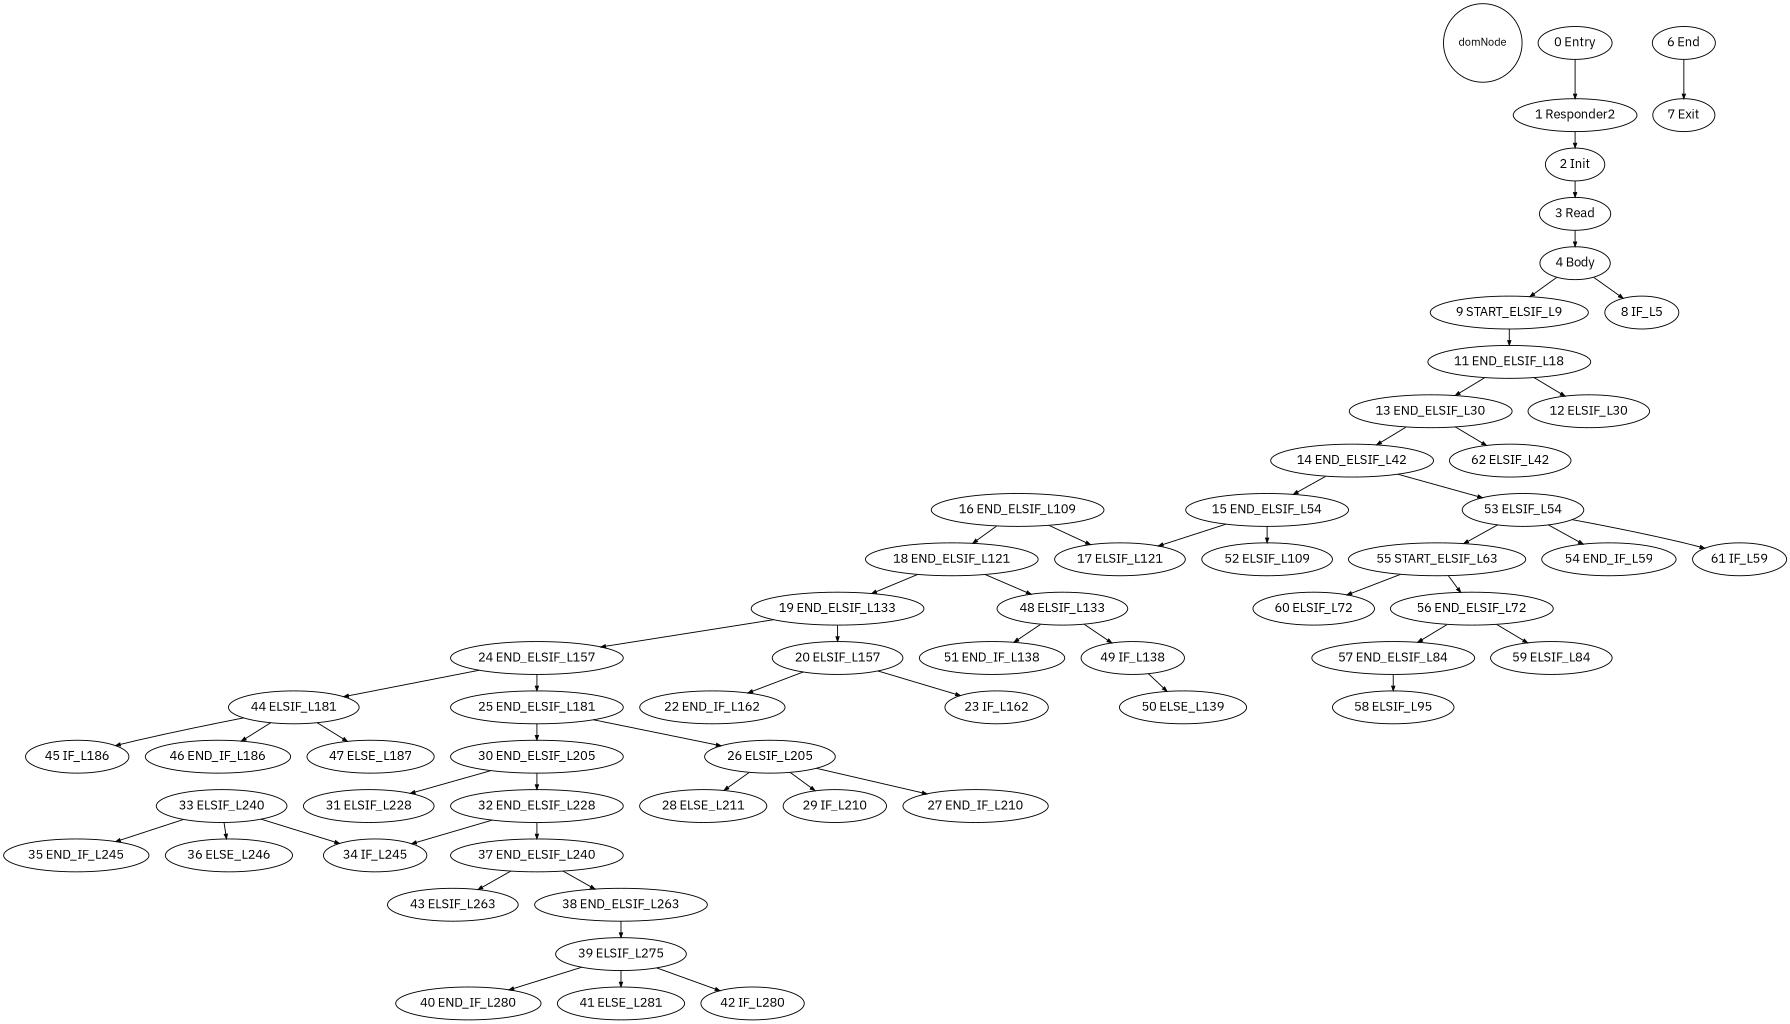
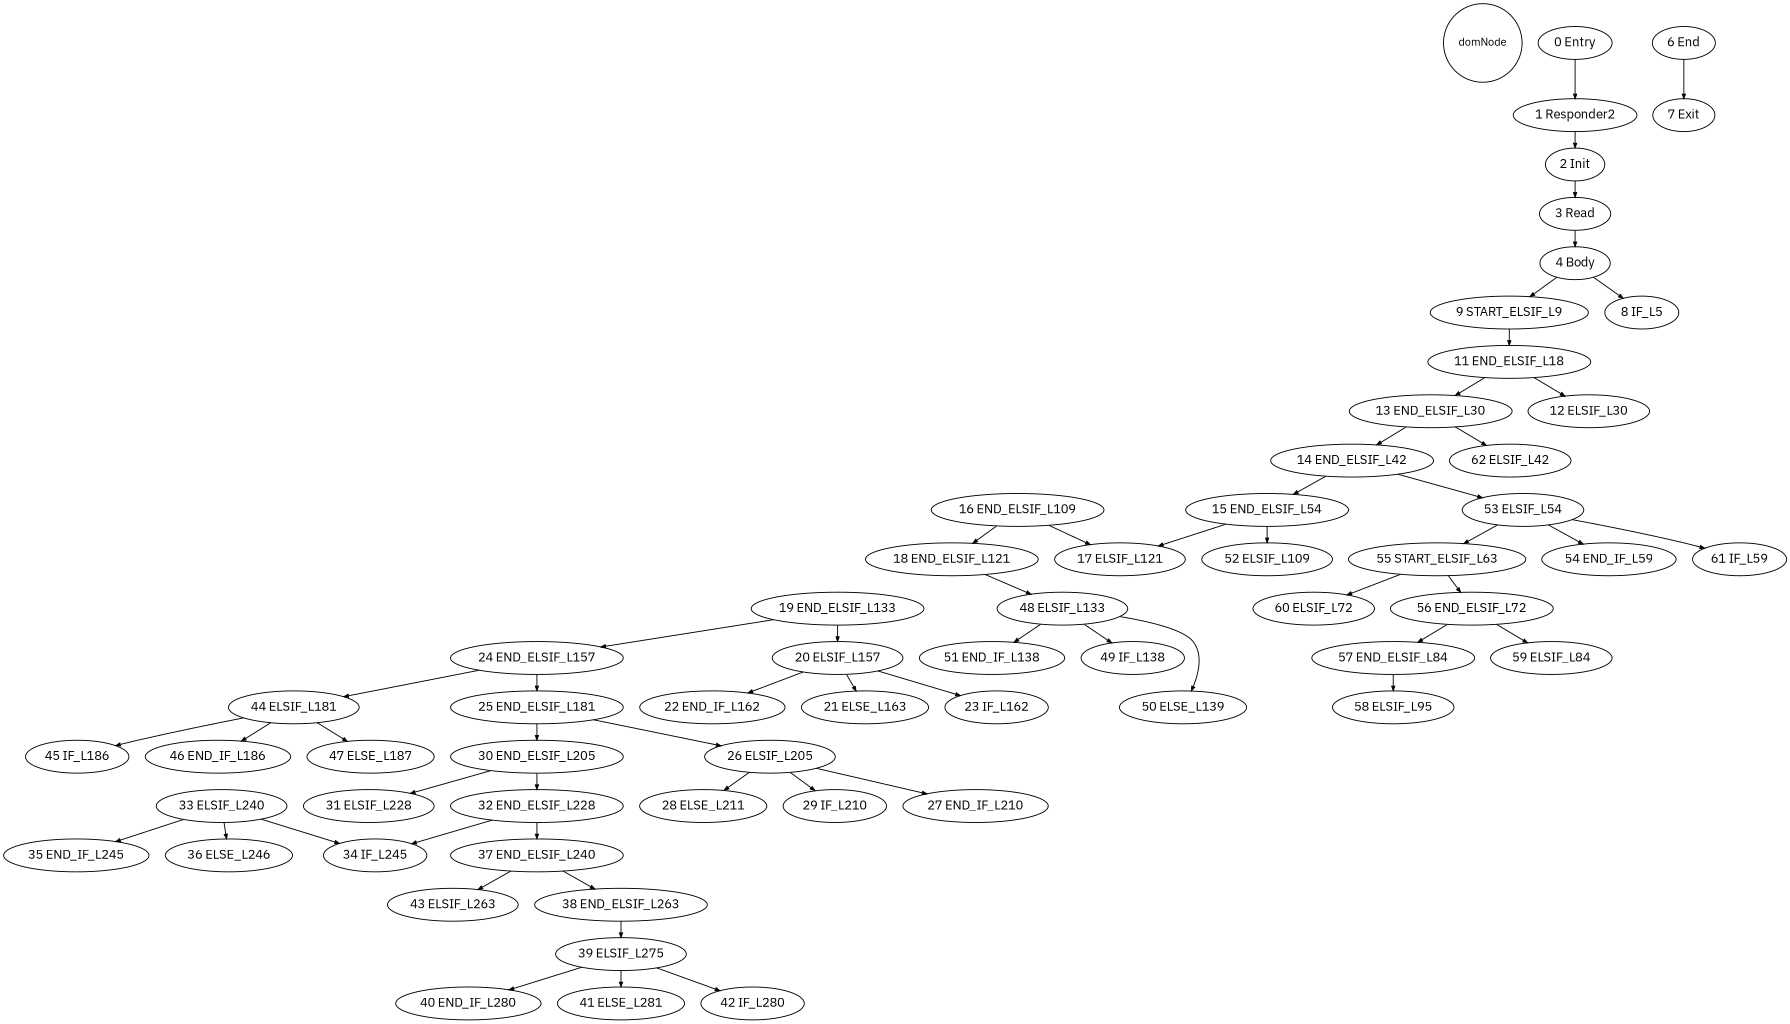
(897, 583) -> none
(1156, 681) -> (1180, 633)
none -> (865, 707)
